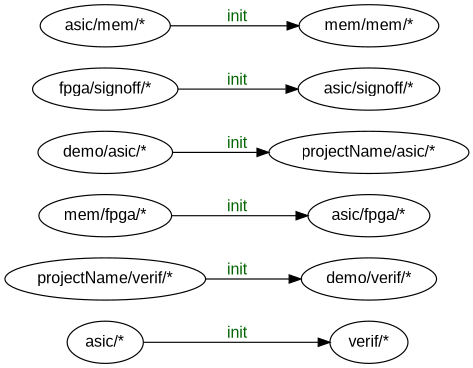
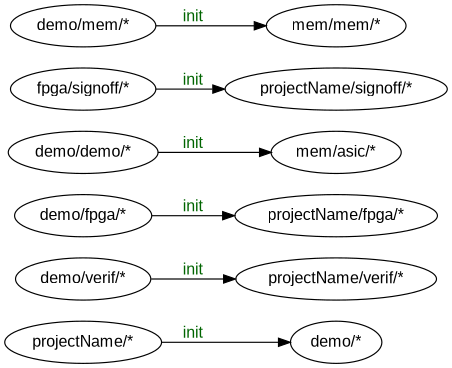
(105, 26) -> (83, 26)
(369, 89) -> (336, 89)
(105, 152) -> (83, 152)
(369, 152) -> (336, 152)
(105, 216) -> (83, 216)
(369, 216) -> (336, 216)
(248, 279) -> (187, 279)
(105, 342) -> (83, 342)
(369, 342) -> (336, 342)
